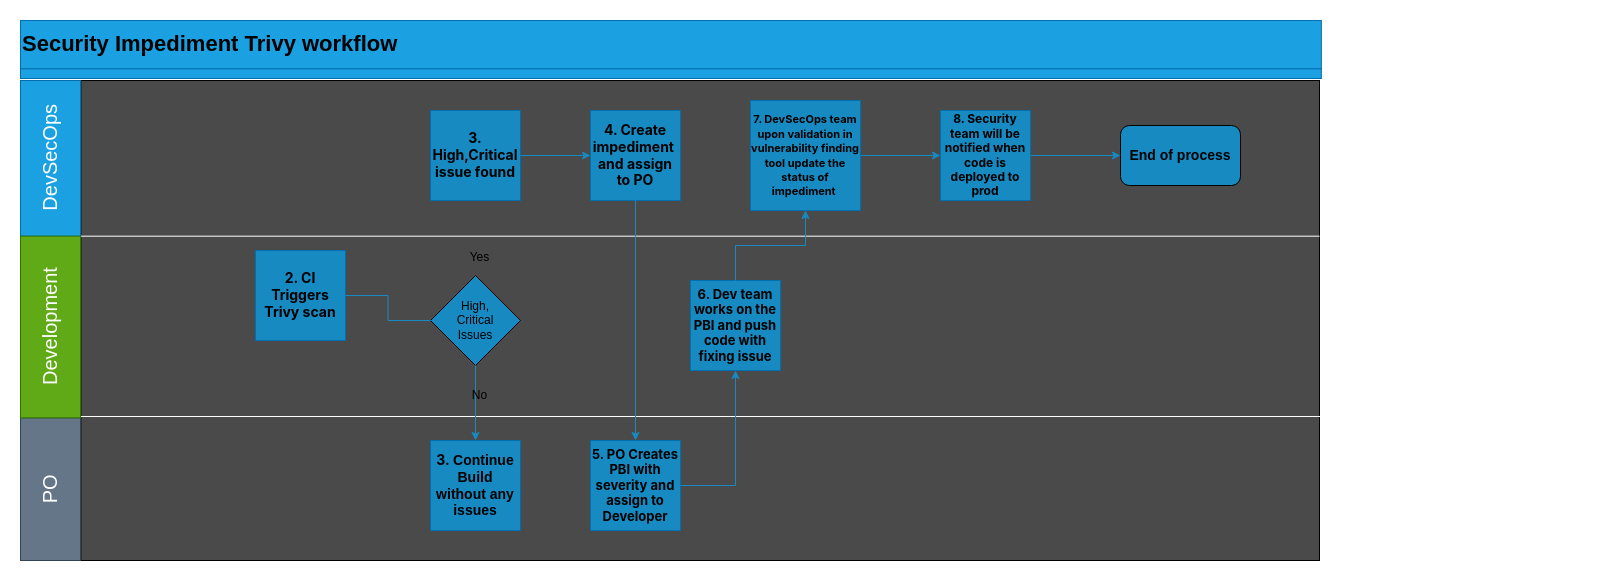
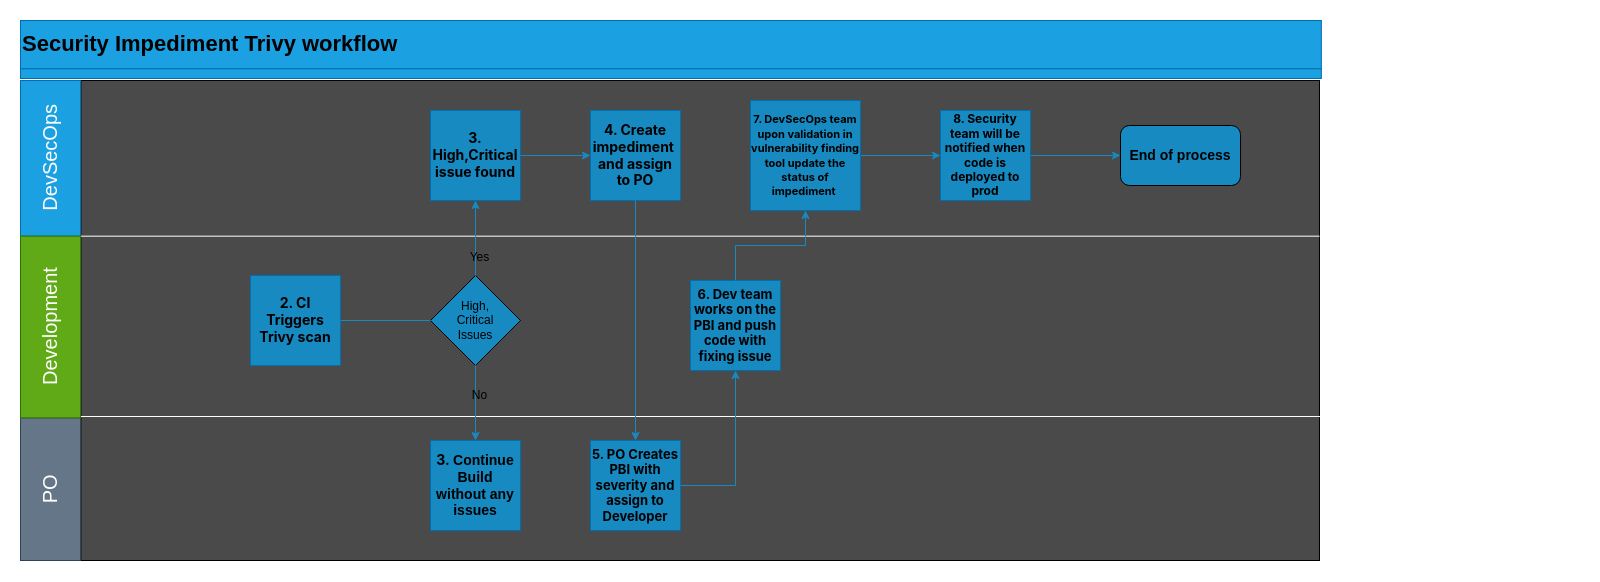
none -> (476, 241)
(301, 296) -> (296, 321)
